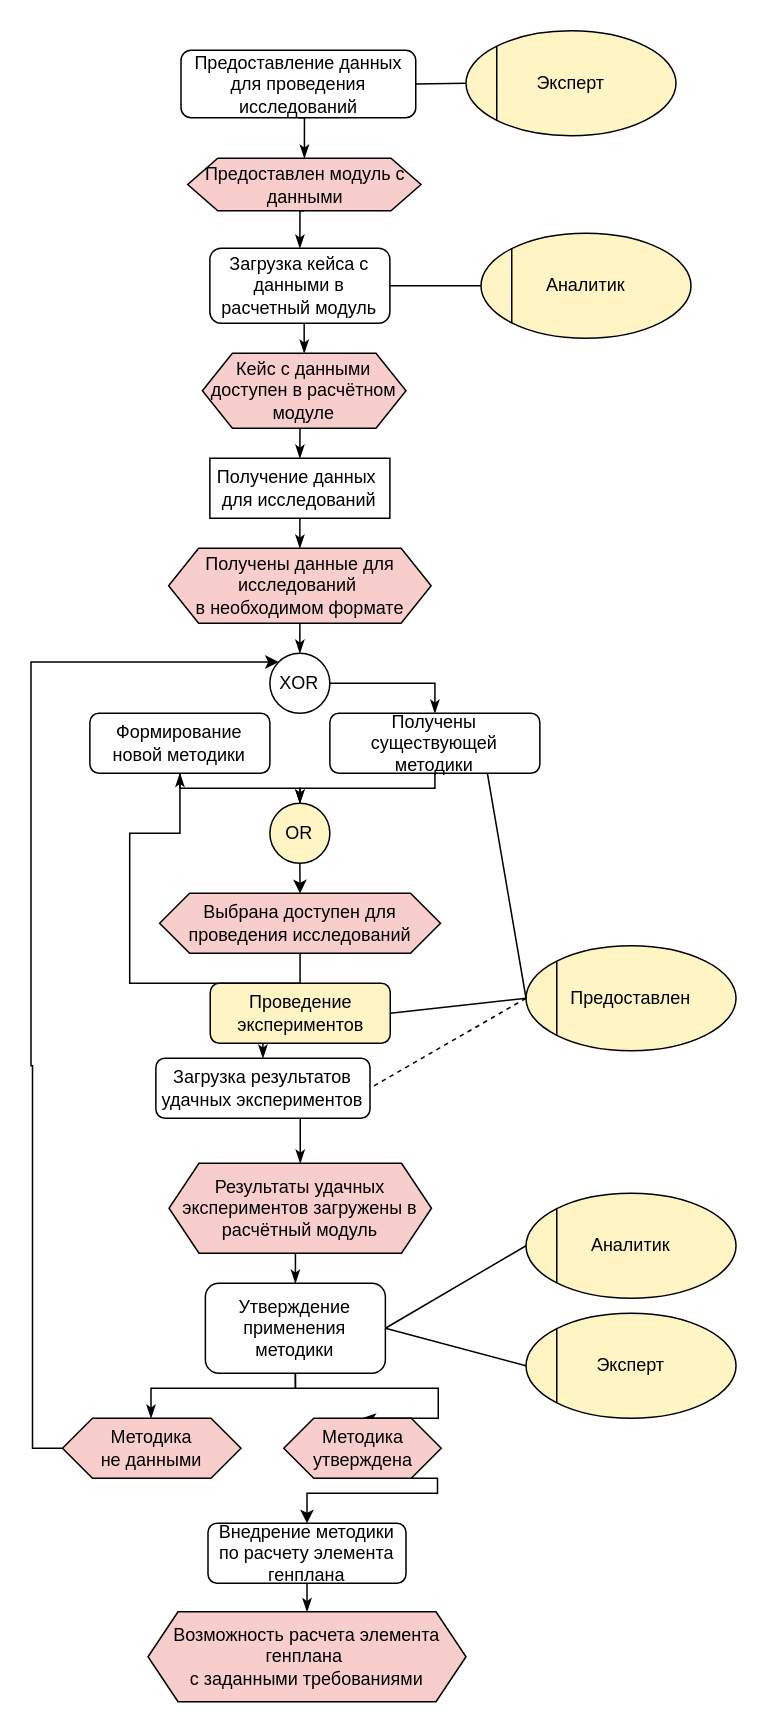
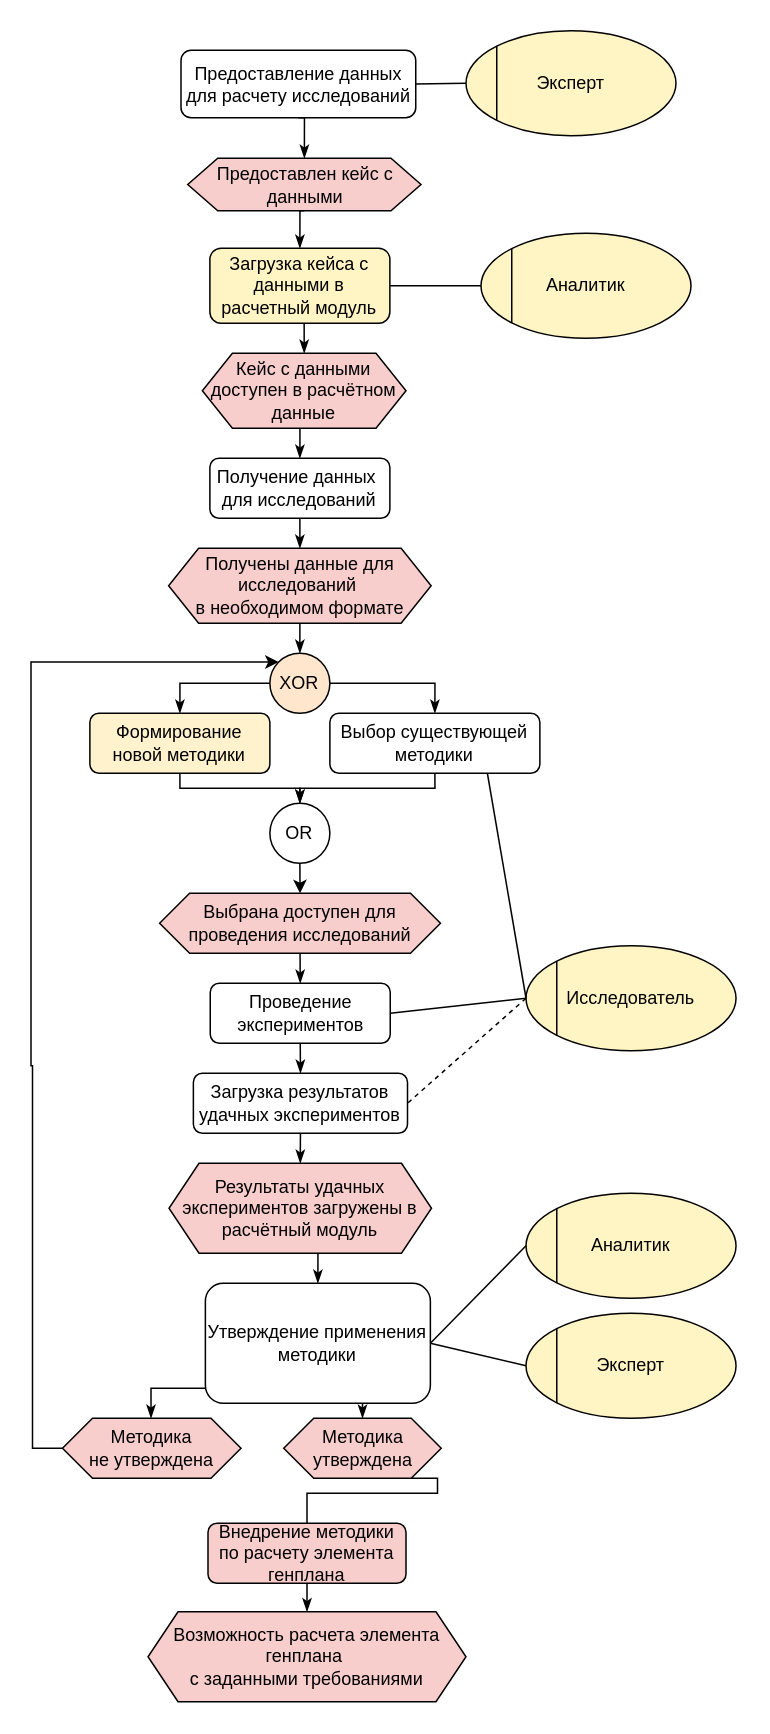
(299, 85) -> (299, 85)
(305, 185) -> (305, 185)
(300, 286) -> (300, 286)
(304, 391) -> (304, 391)
(300, 488) -> (300, 488)
none -> (215, 683)
(300, 683) -> (300, 683)
(180, 743) -> (180, 743)
(434, 743) -> (434, 743)
(300, 833) -> (300, 833)
(129, 906) -> (300, 971)
(631, 998) -> (631, 998)
(300, 1013) -> (300, 1013)
(263, 1088) -> (300, 1103)
(295, 1328) -> (318, 1343)
(152, 1448) -> (152, 1448)
(307, 1512) -> (307, 1515)
(307, 1553) -> (307, 1553)
